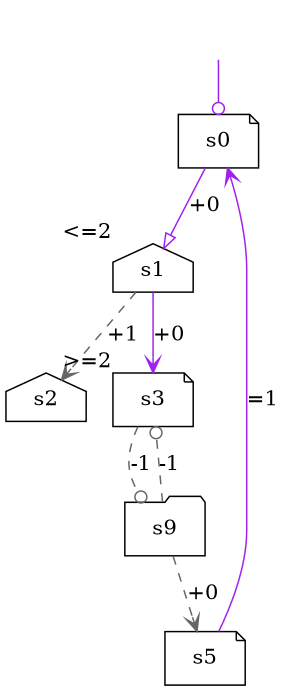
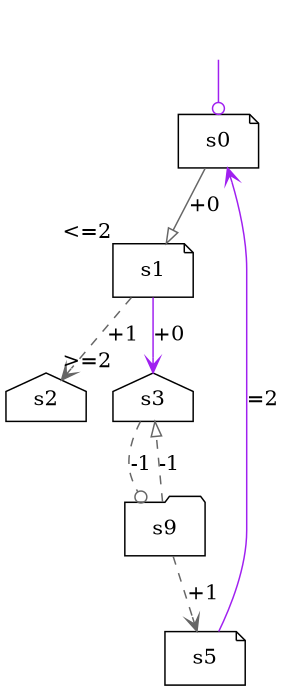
(188, 202) -> (189, 199)
(153, 270) -> (153, 270)
(153, 400) -> (153, 400)
(263, 400) -> (263, 400)
(160, 470) -> (159, 470)
(204, 594) -> (204, 594)
